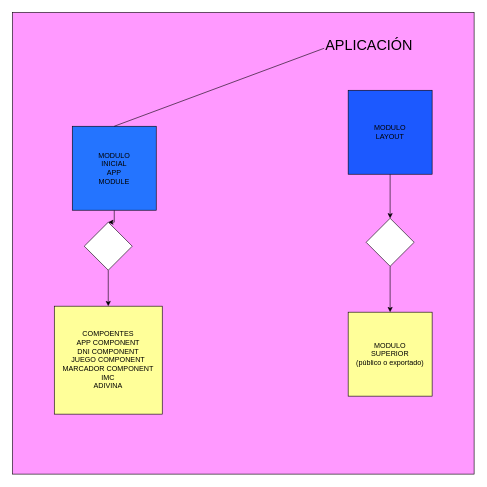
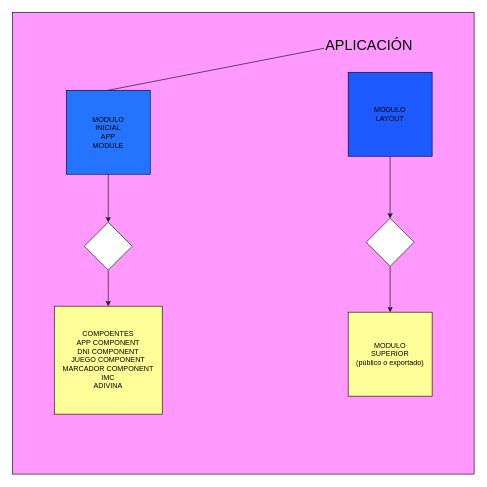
(390, 132) -> (390, 114)
(114, 168) -> (108, 132)
